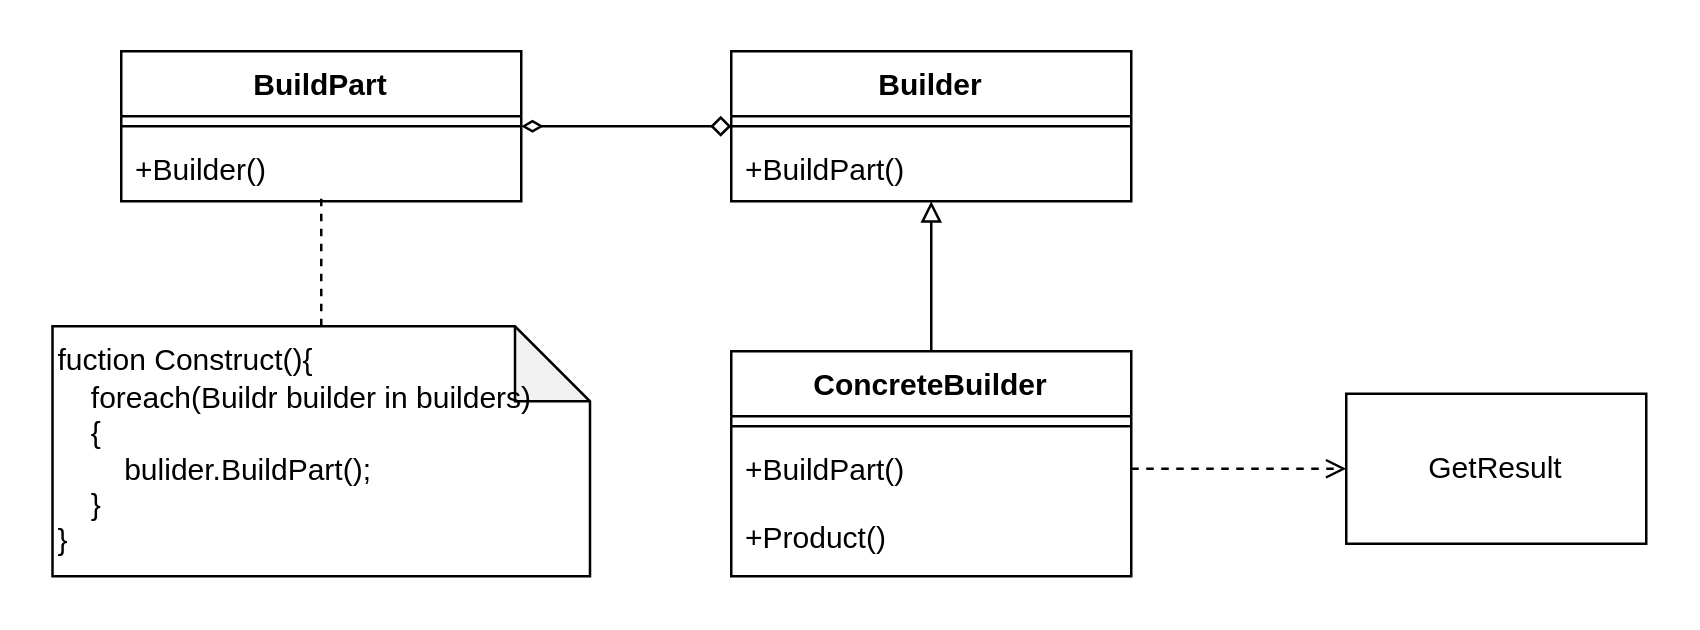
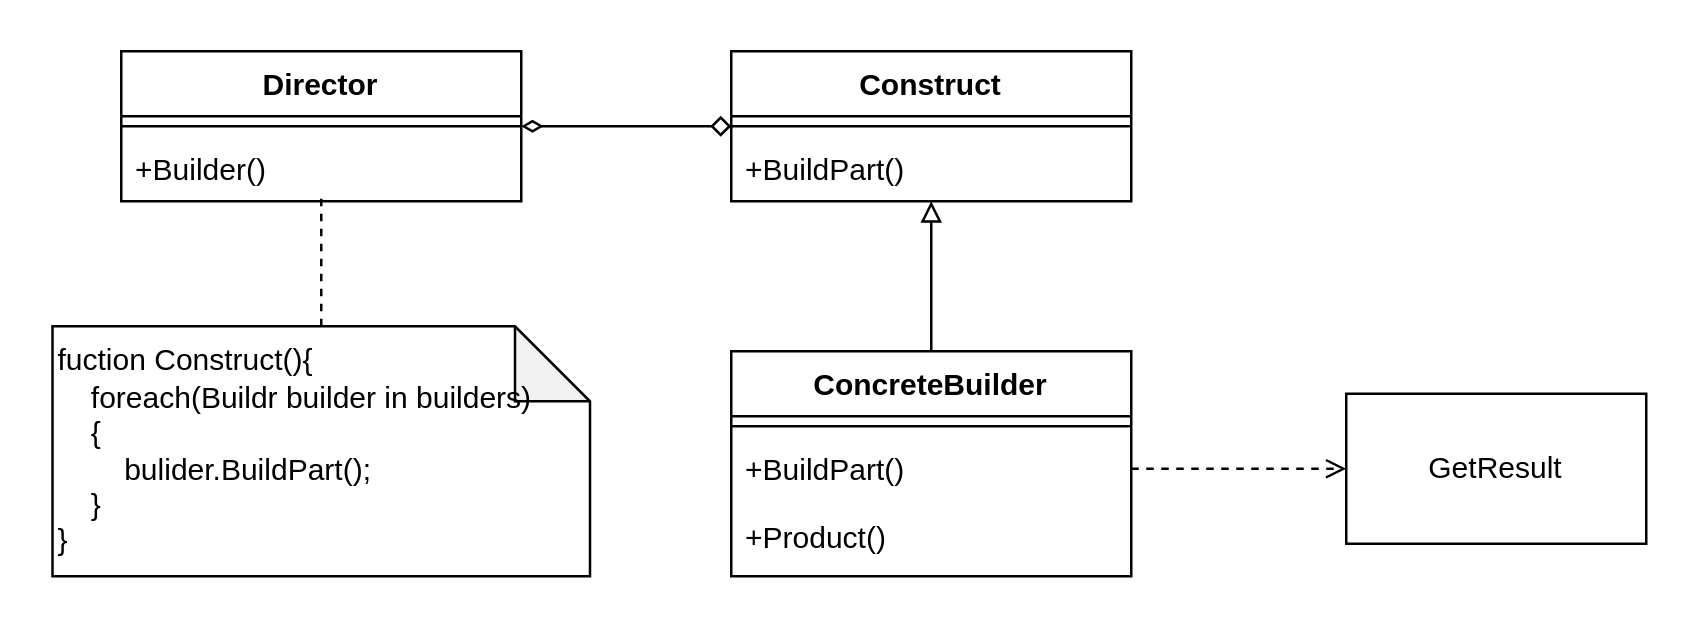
(321, 87) -> (321, 87)
(931, 87) -> (931, 87)
